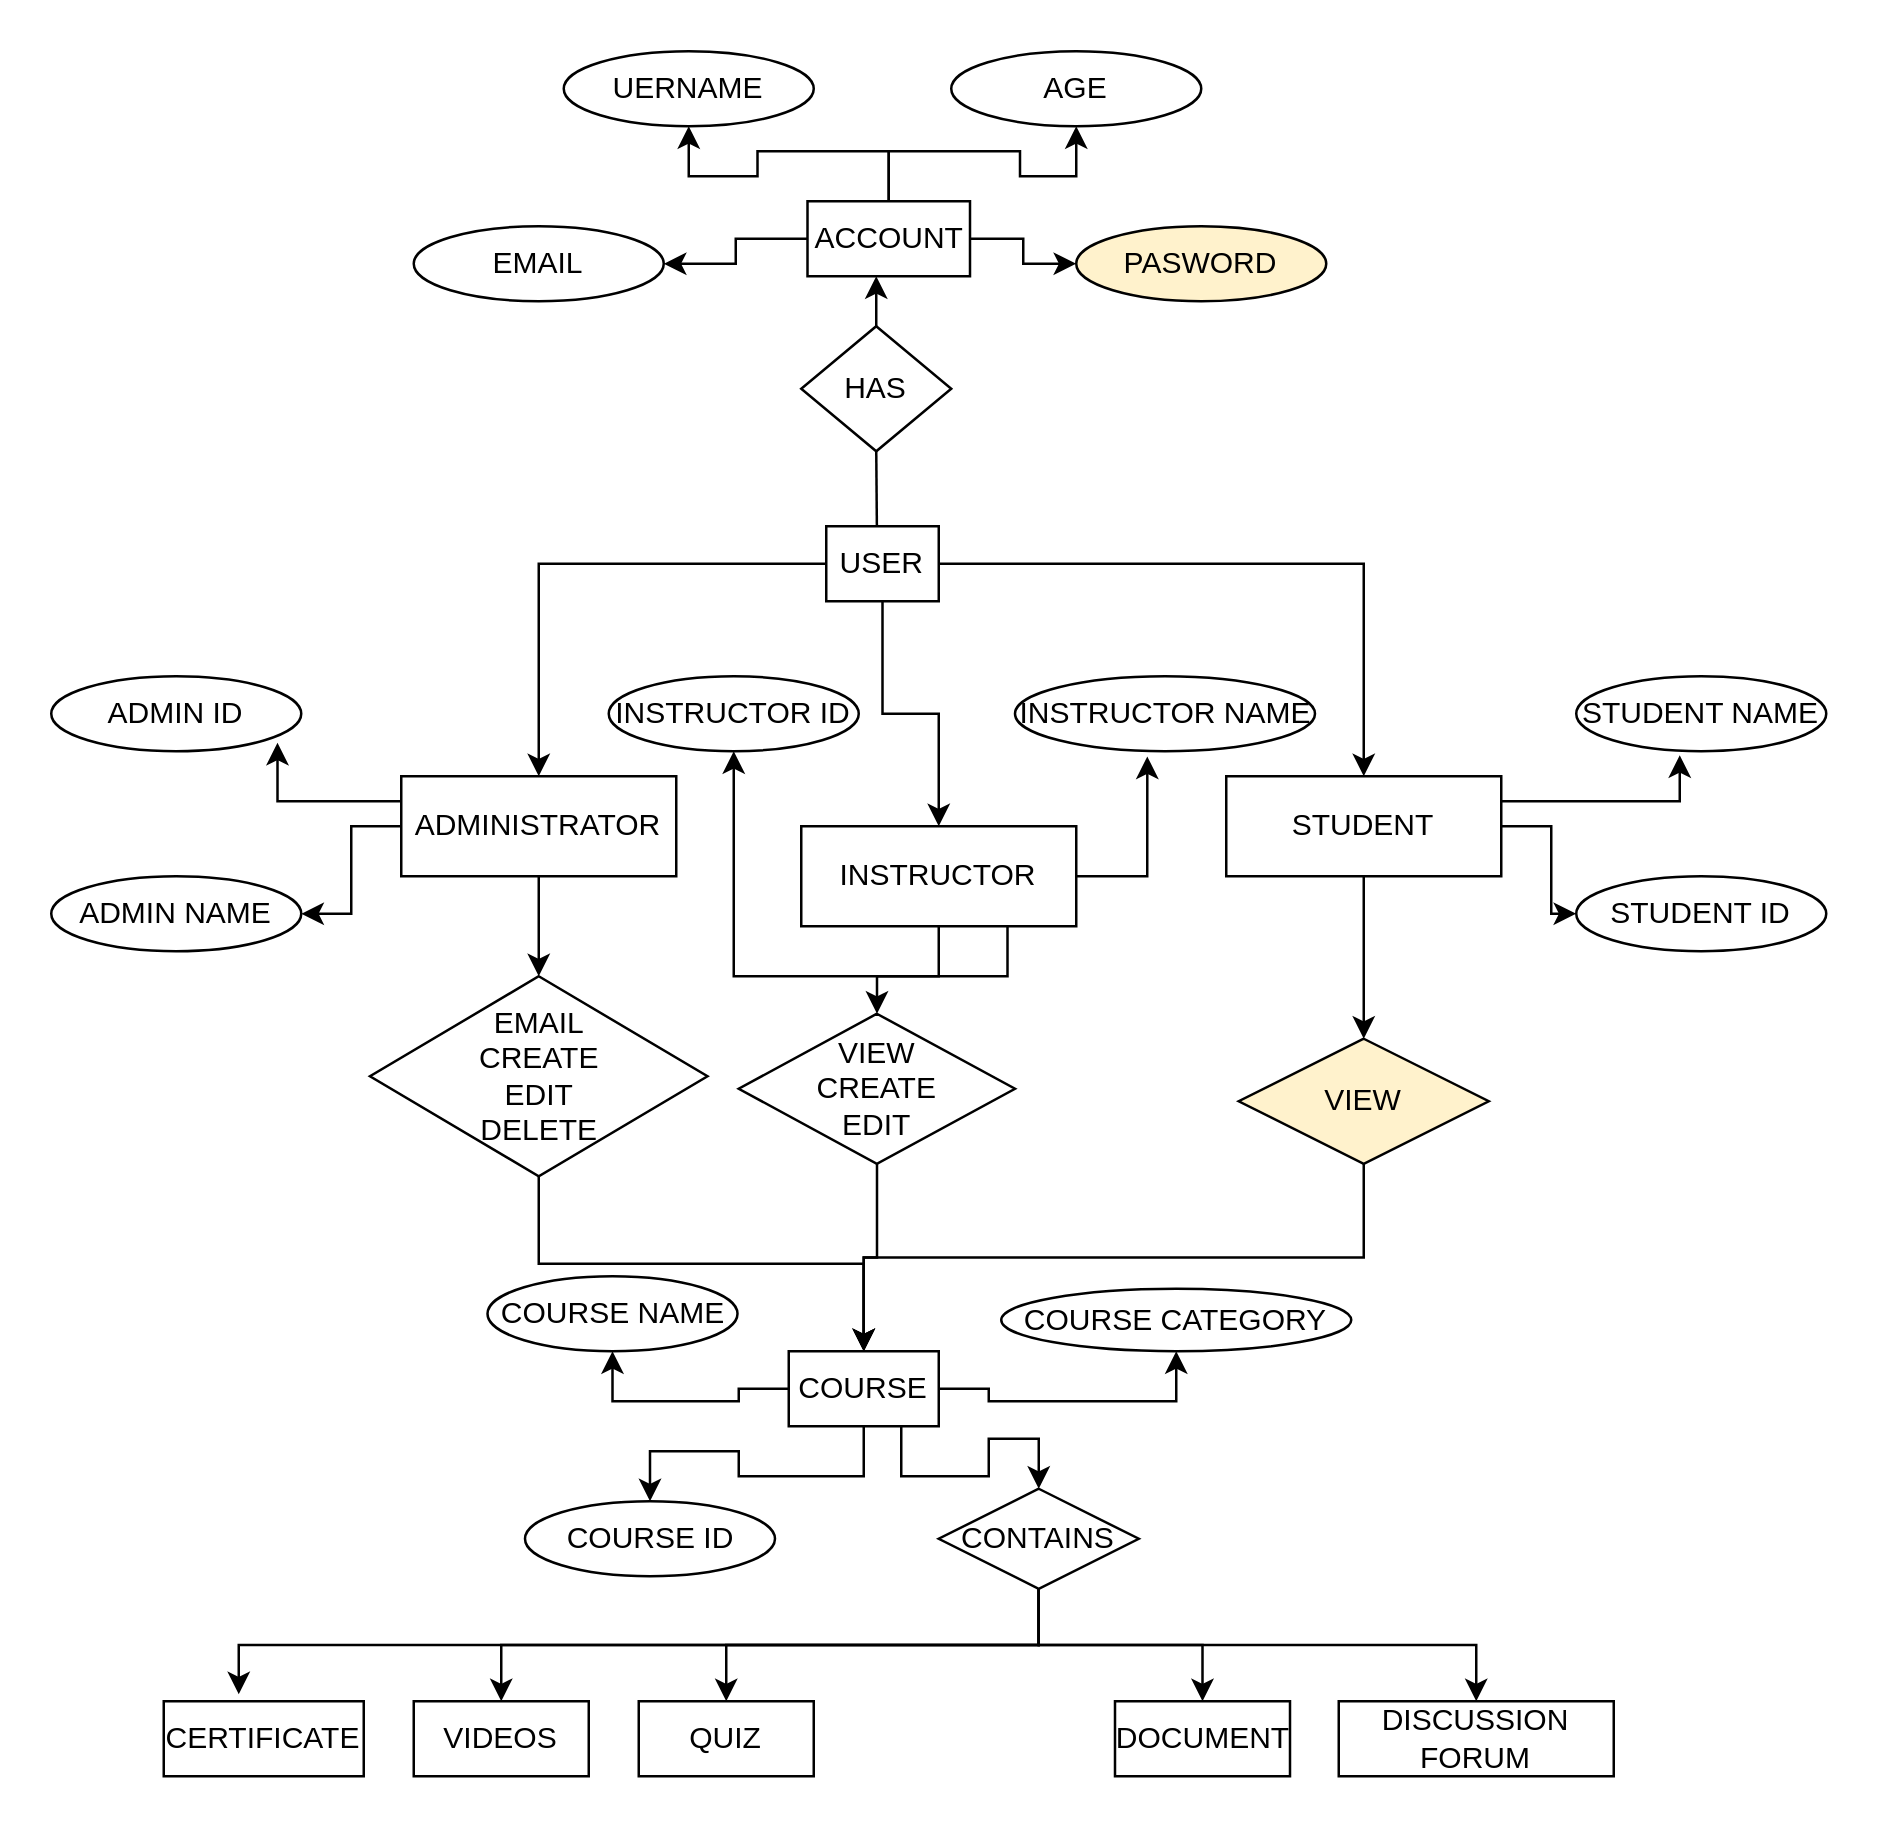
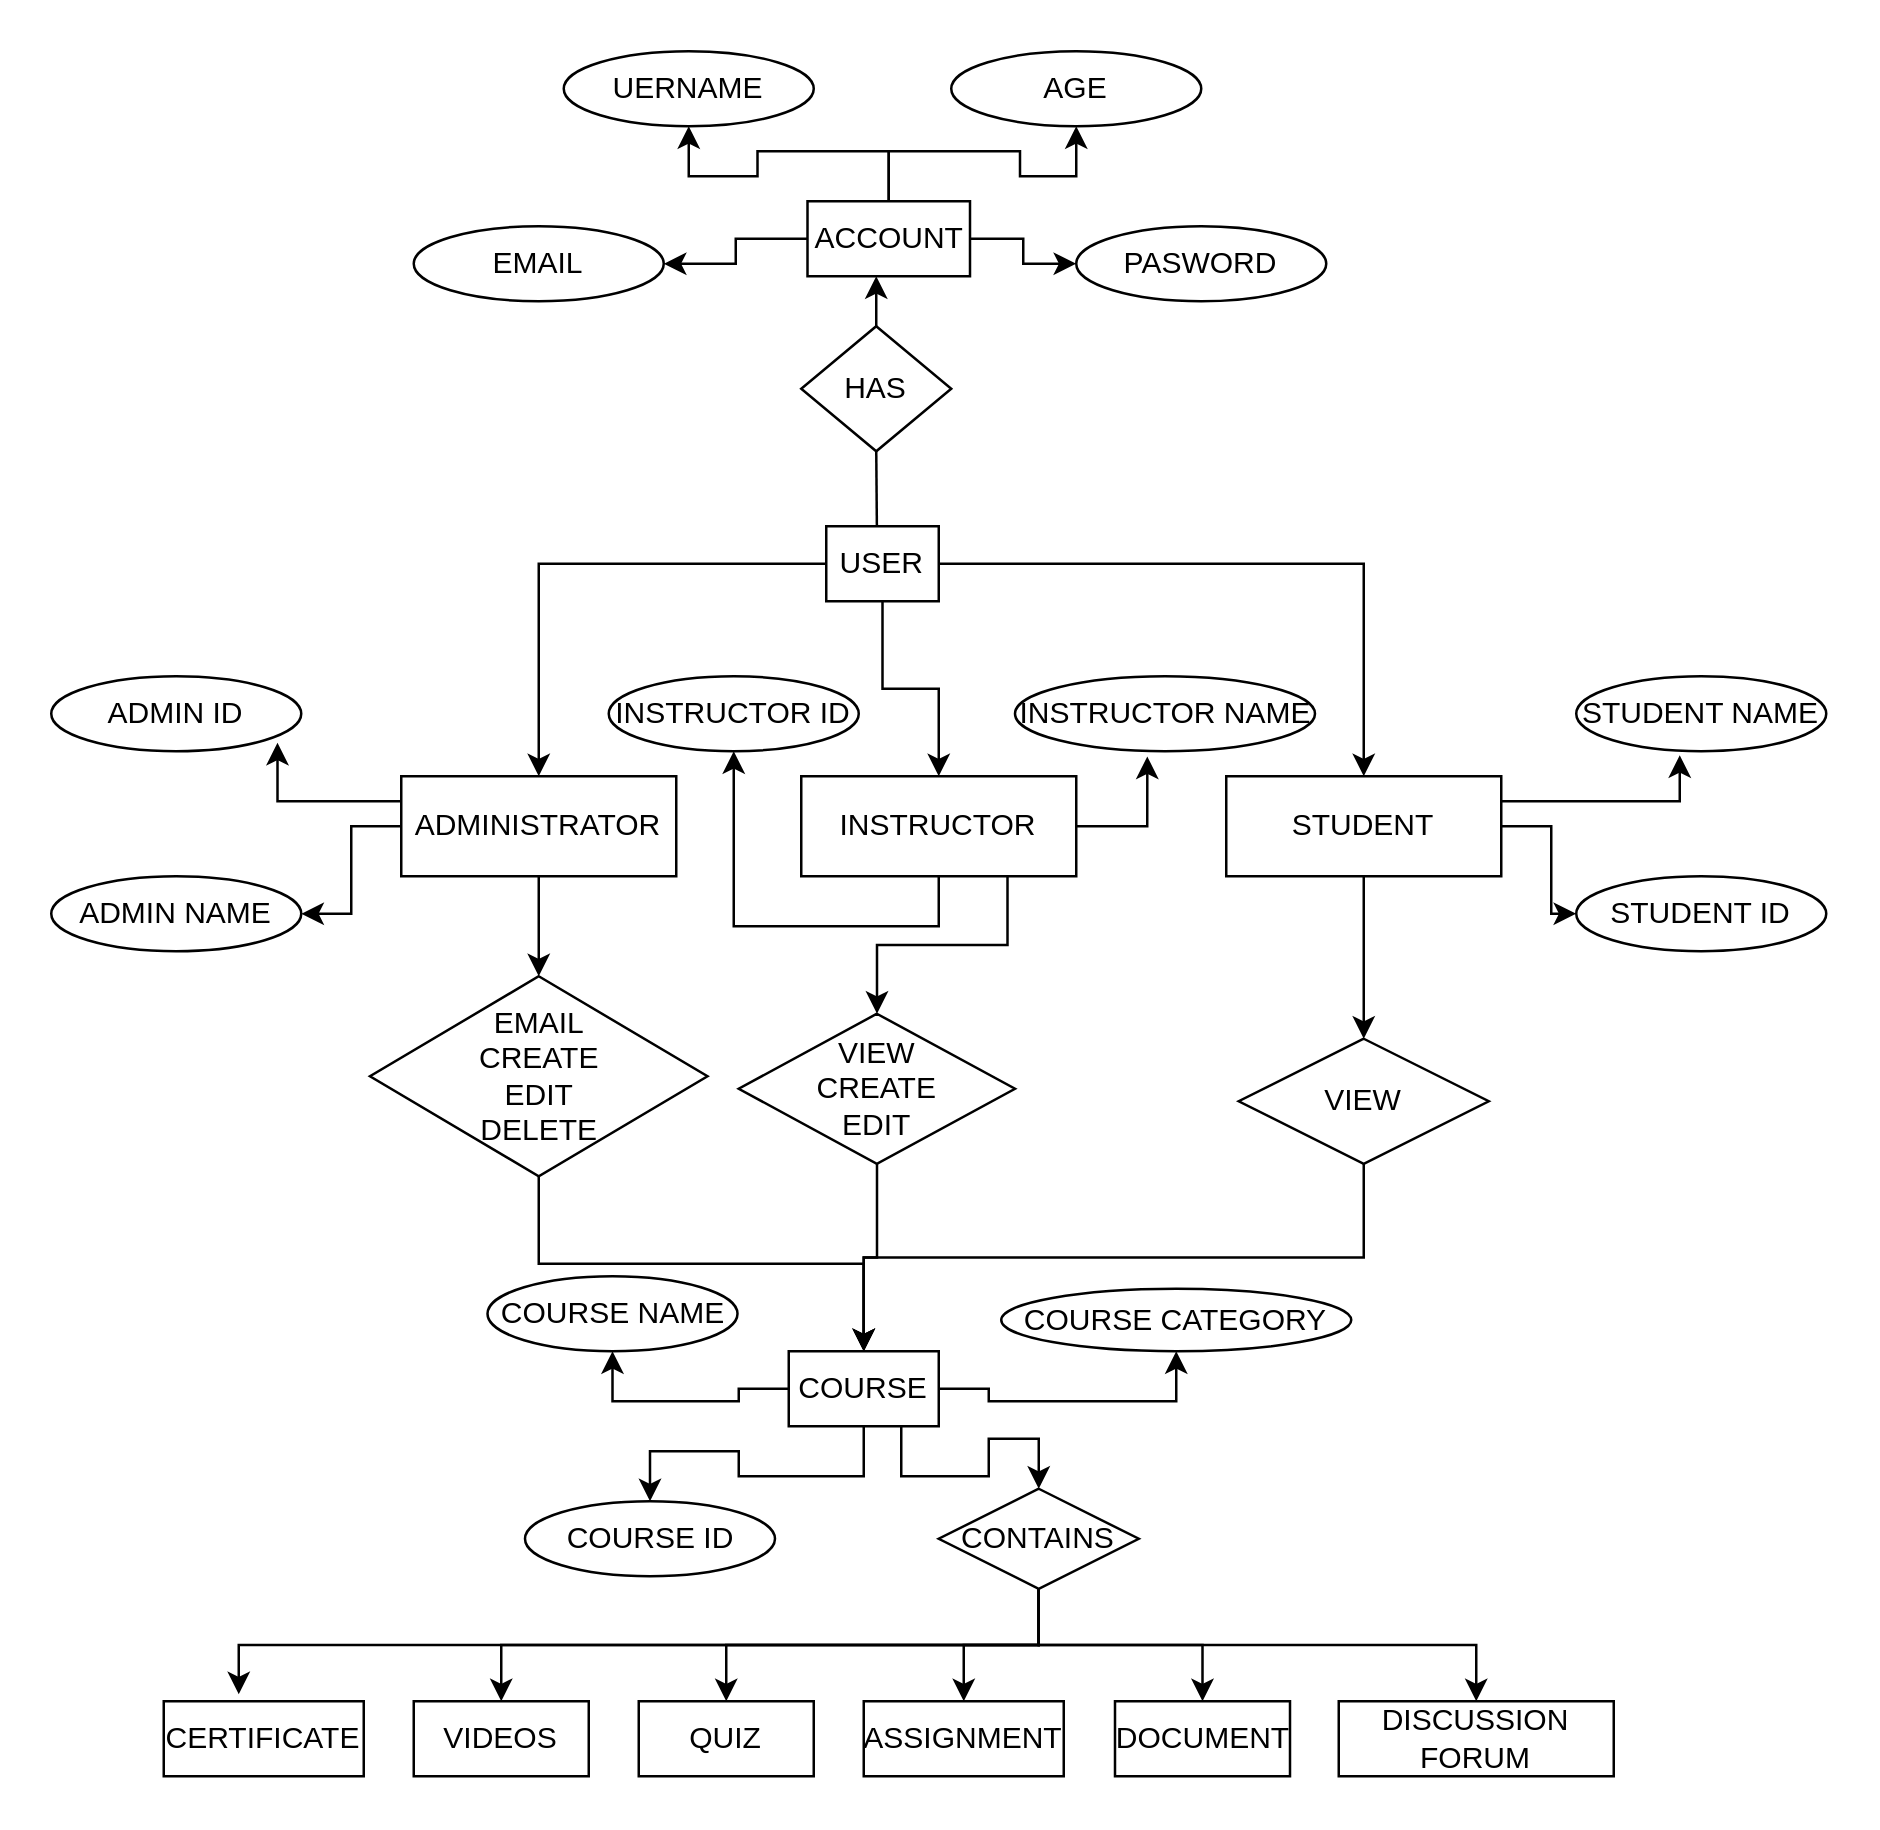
(1201, 264) -> (1201, 264)
(939, 876) -> (939, 826)
(1364, 1101) -> (1364, 1101)
none -> (964, 1667)
none -> (964, 1739)
